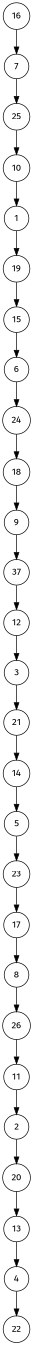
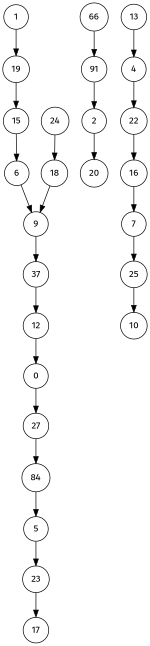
none -> (134, 144)
(17, 190) -> none
(17, 391) -> (25, 195)
(17, 673) -> (36, 376)
(17, 723) -> (36, 426)
(17, 773) -> (36, 478)
(17, 975) -> none
(17, 1026) -> (94, 17)
(17, 1077) -> (94, 69)
(17, 1200) -> none
